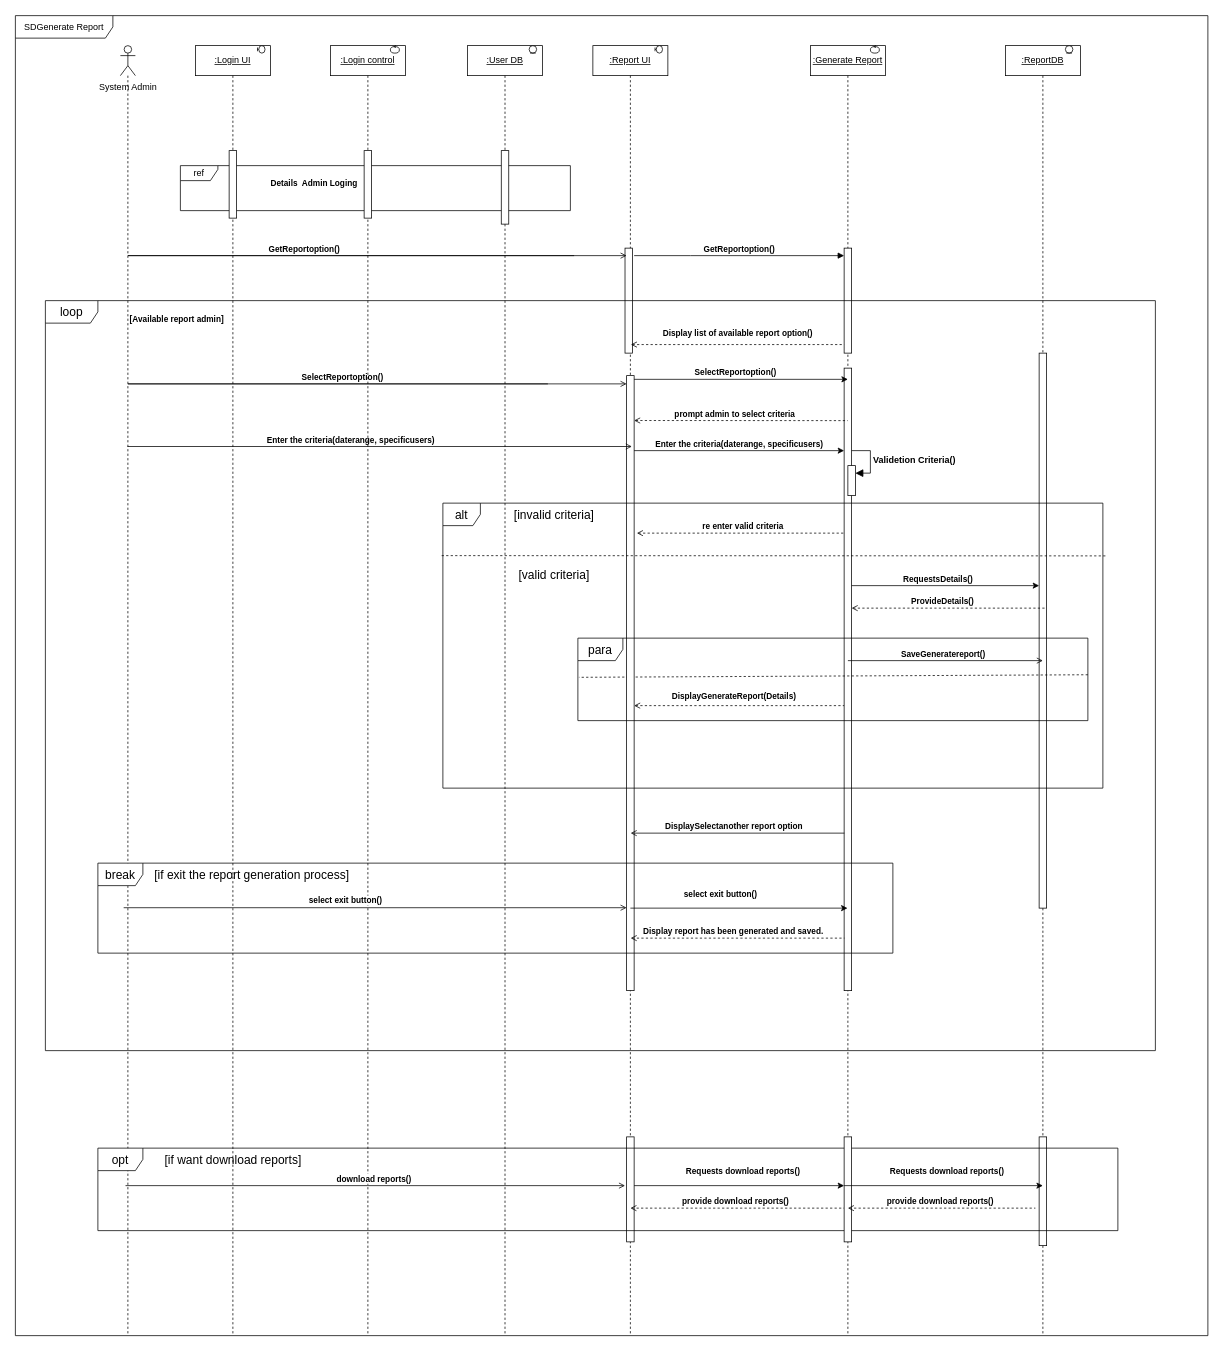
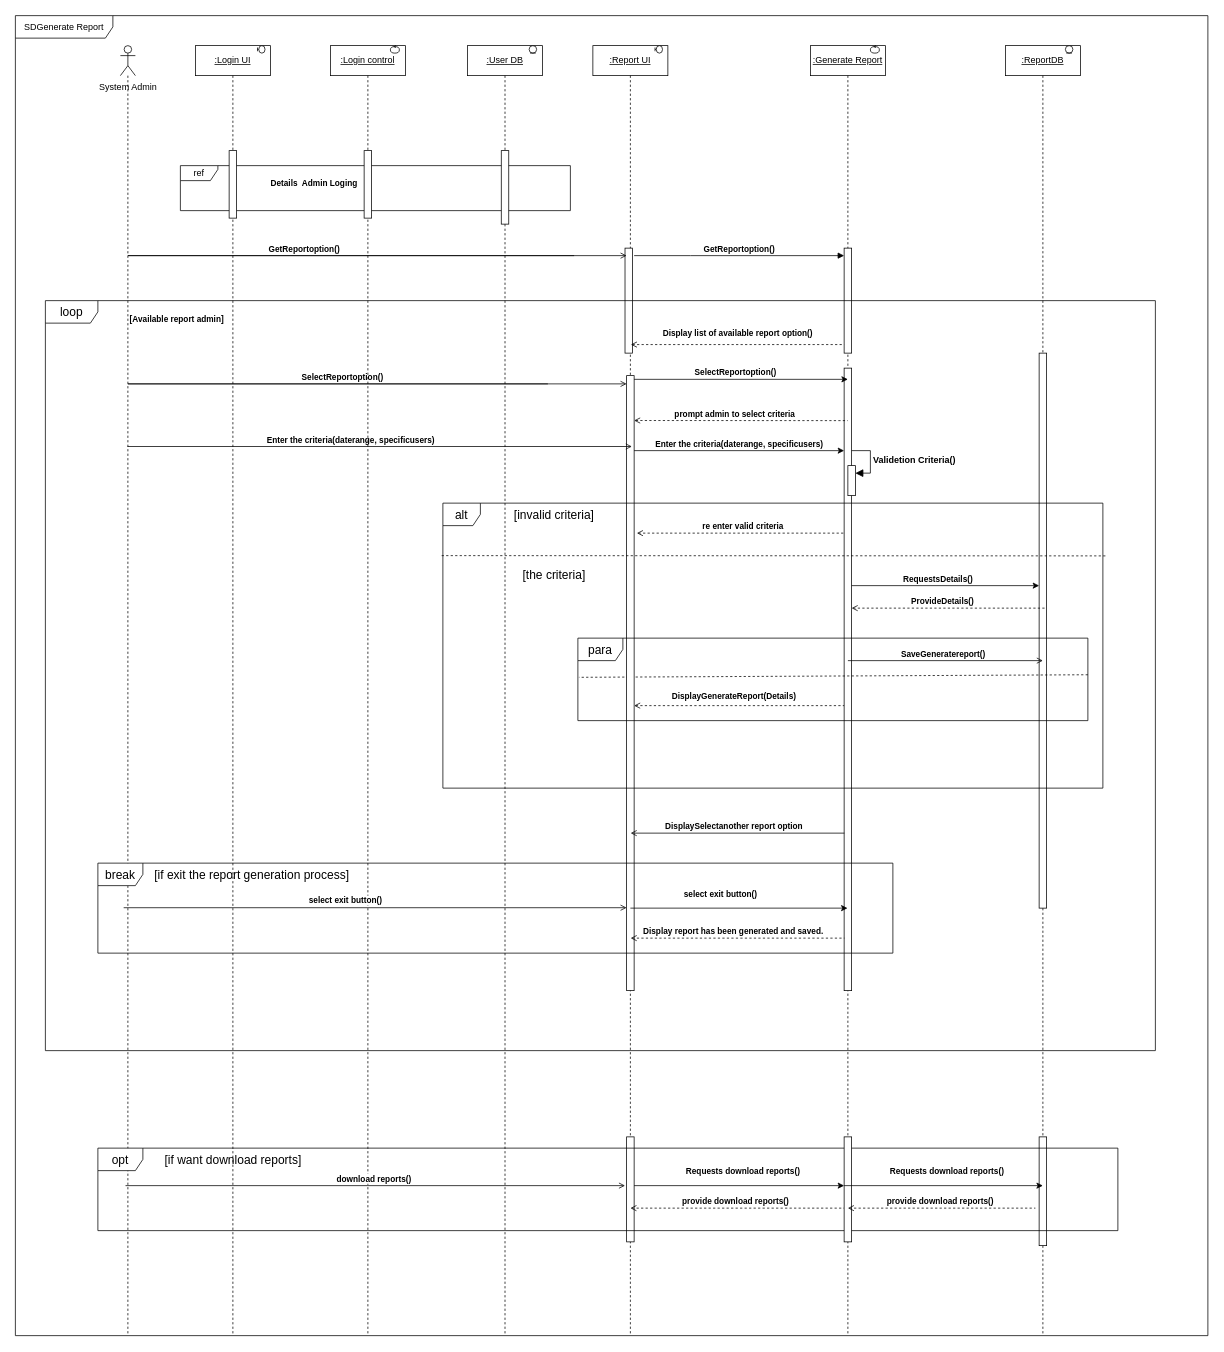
(554, 574) -> (554, 574)
